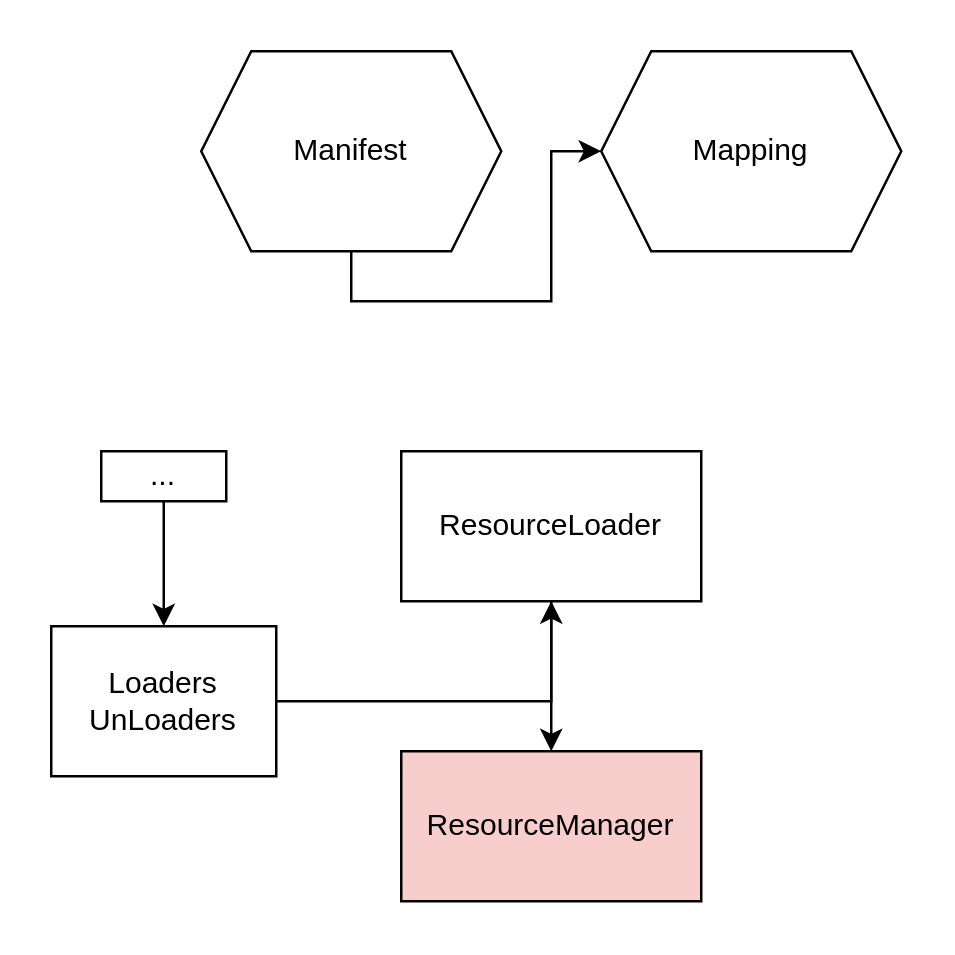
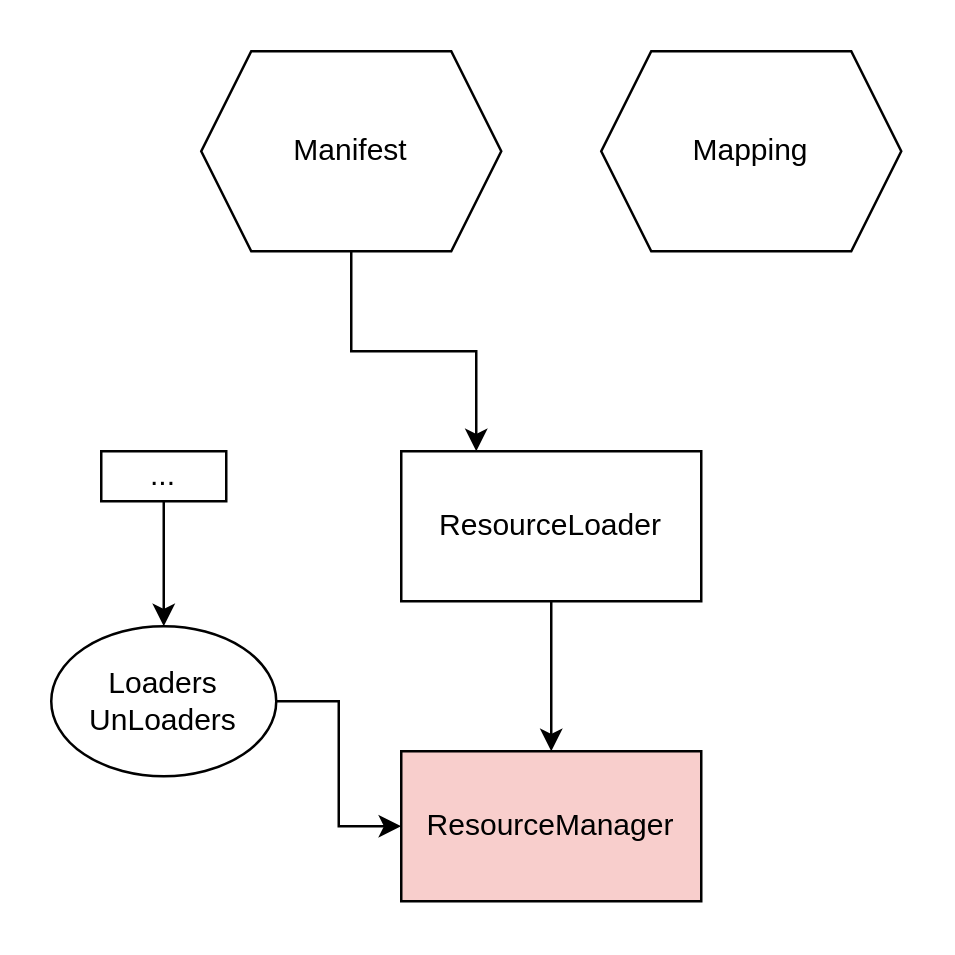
(541, 301) -> (429, 351)
(164, 701) -> (164, 701)
(441, 701) -> (339, 784)
